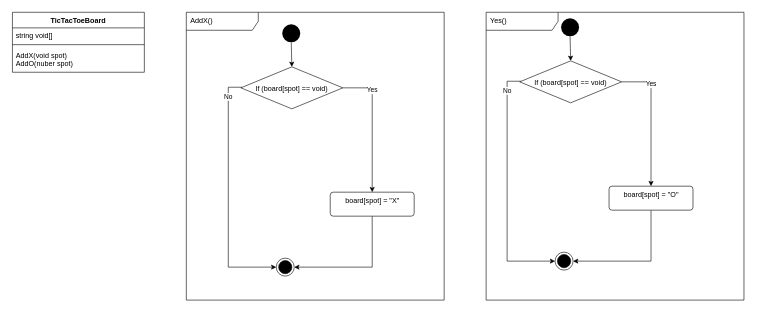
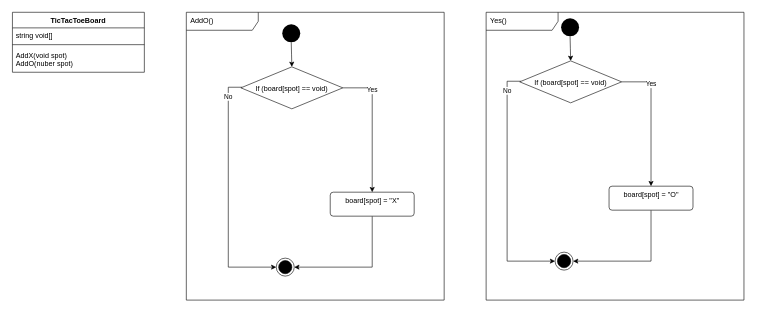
(203, 21) -> (203, 21)
